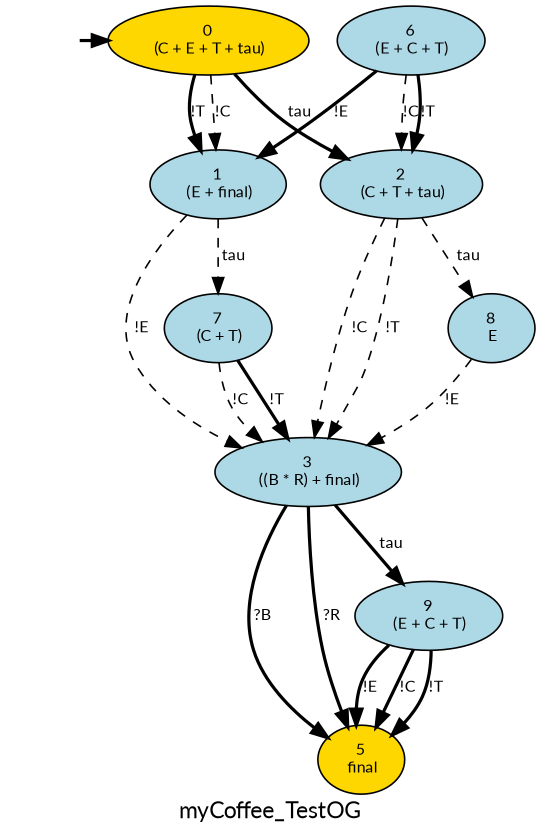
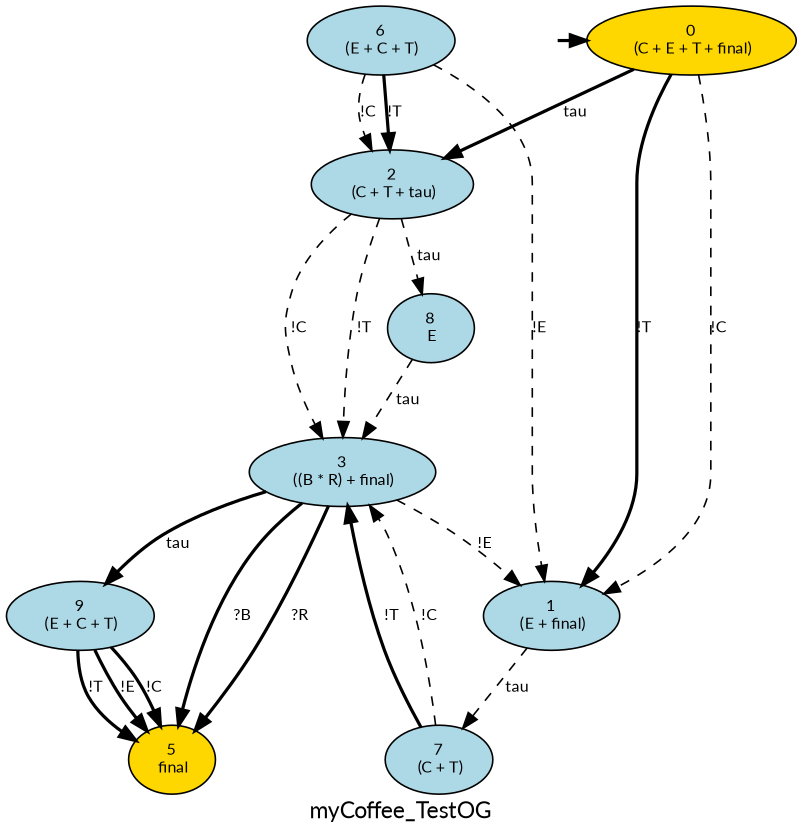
(208, 41) -> (692, 41)
(326, 111) -> (532, 293)
(127, 342) -> (455, 534)
(453, 400) -> (406, 400)
